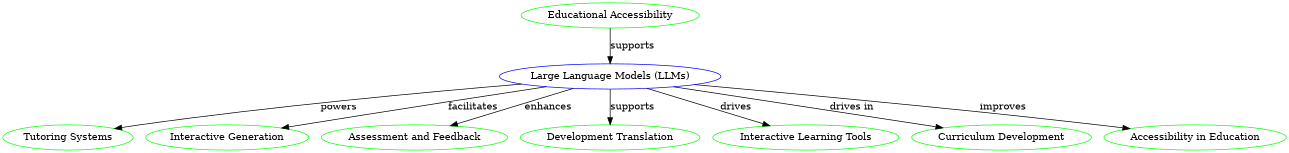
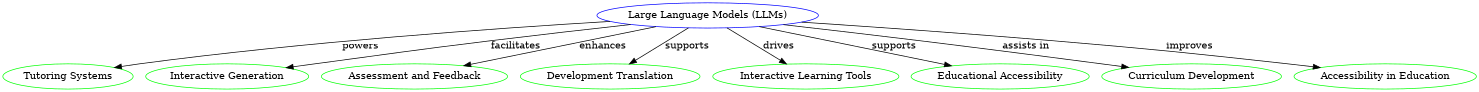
(610, 42) -> (852, 46)
(852, 107) -> (1026, 46)
